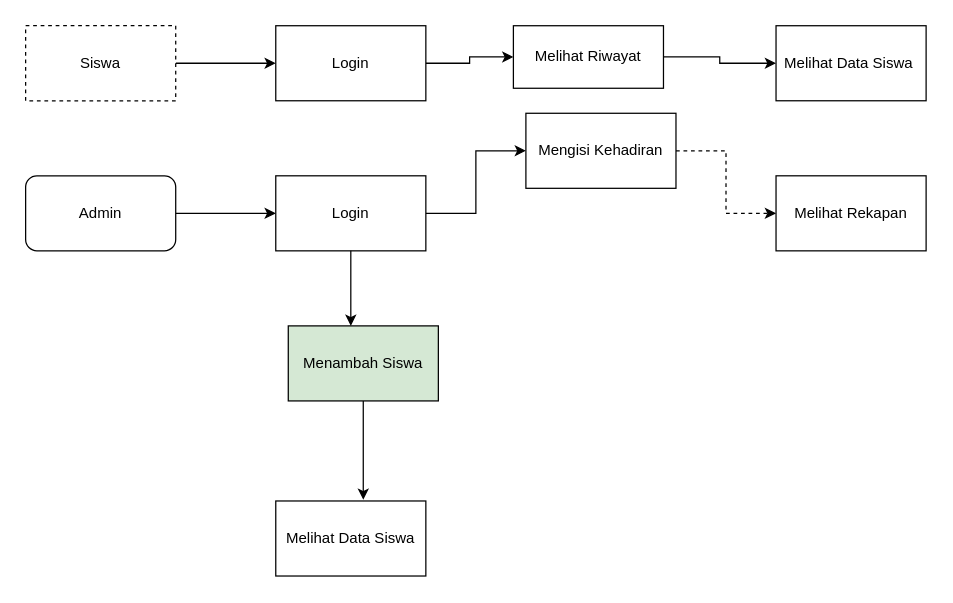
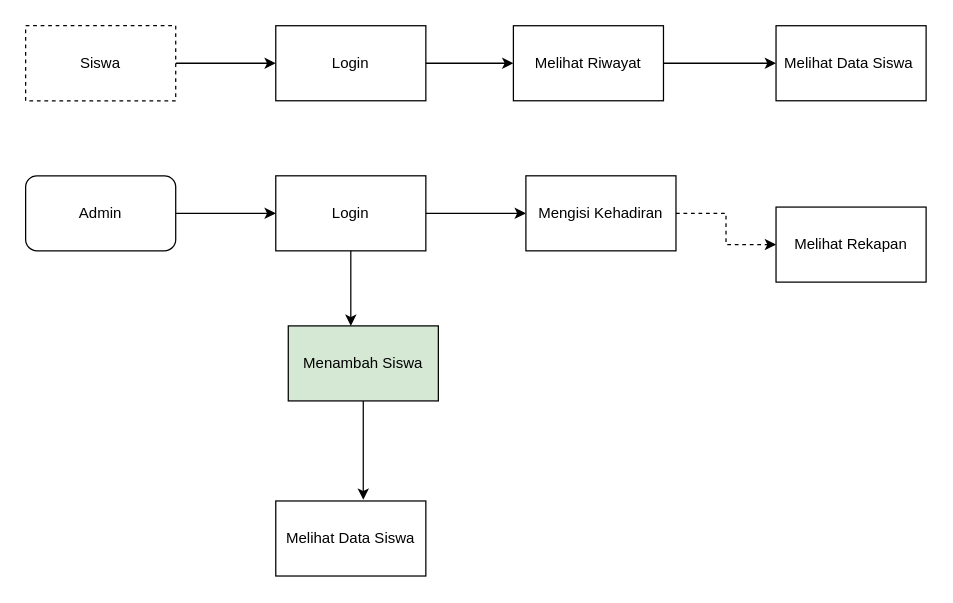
(588, 57) -> (588, 63)
(601, 151) -> (601, 213)
(851, 213) -> (851, 244)
